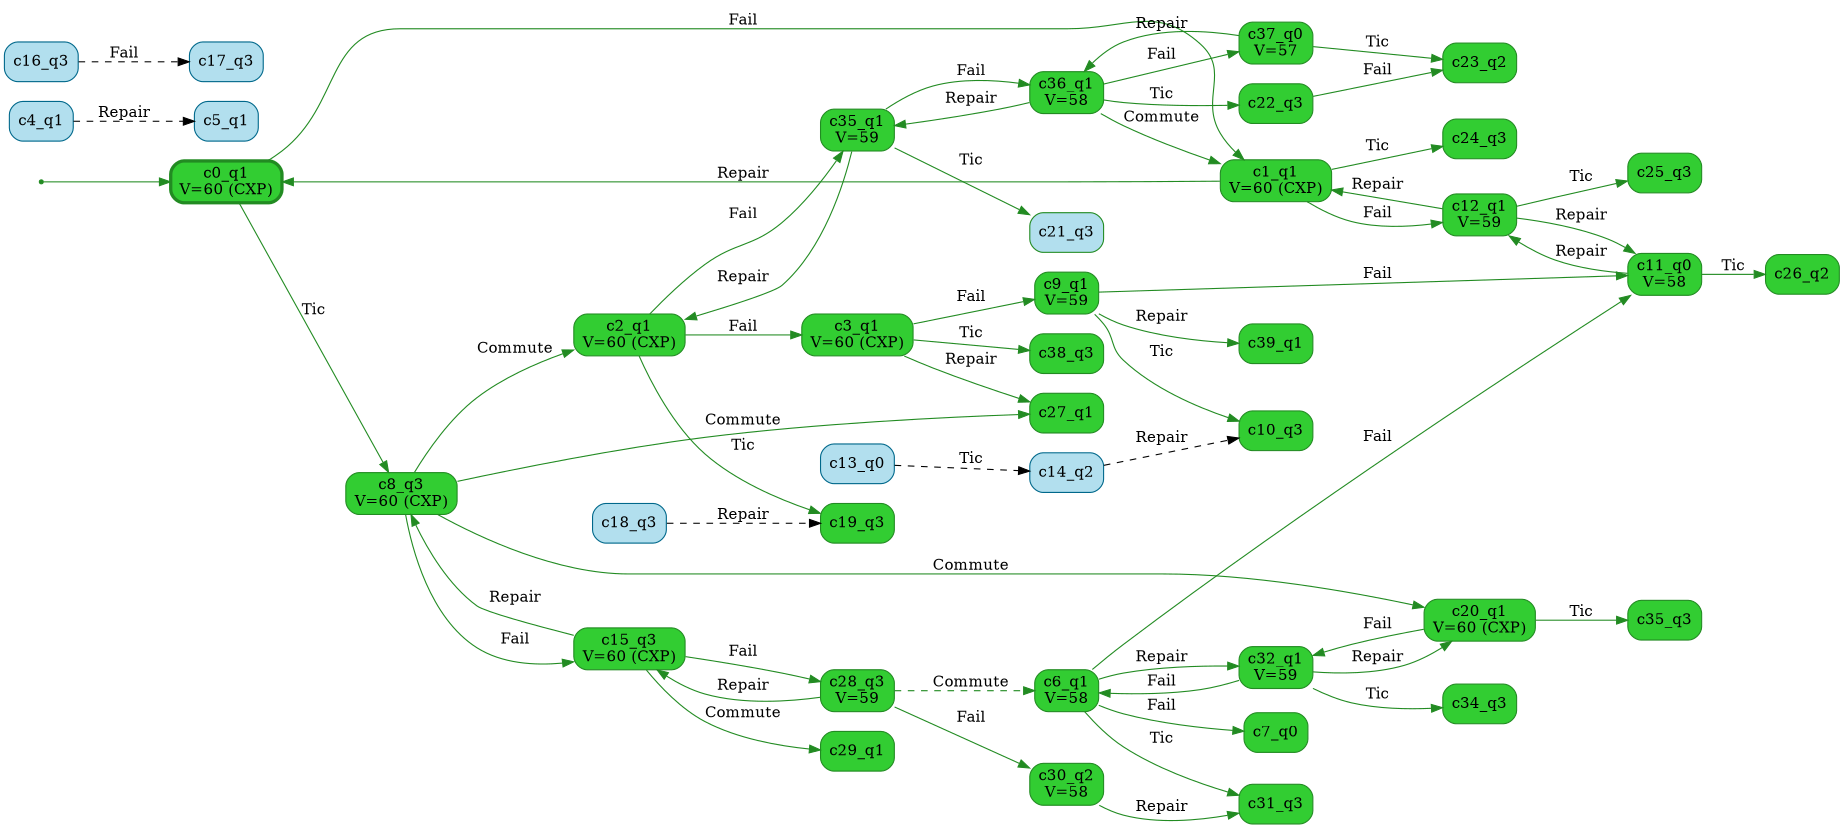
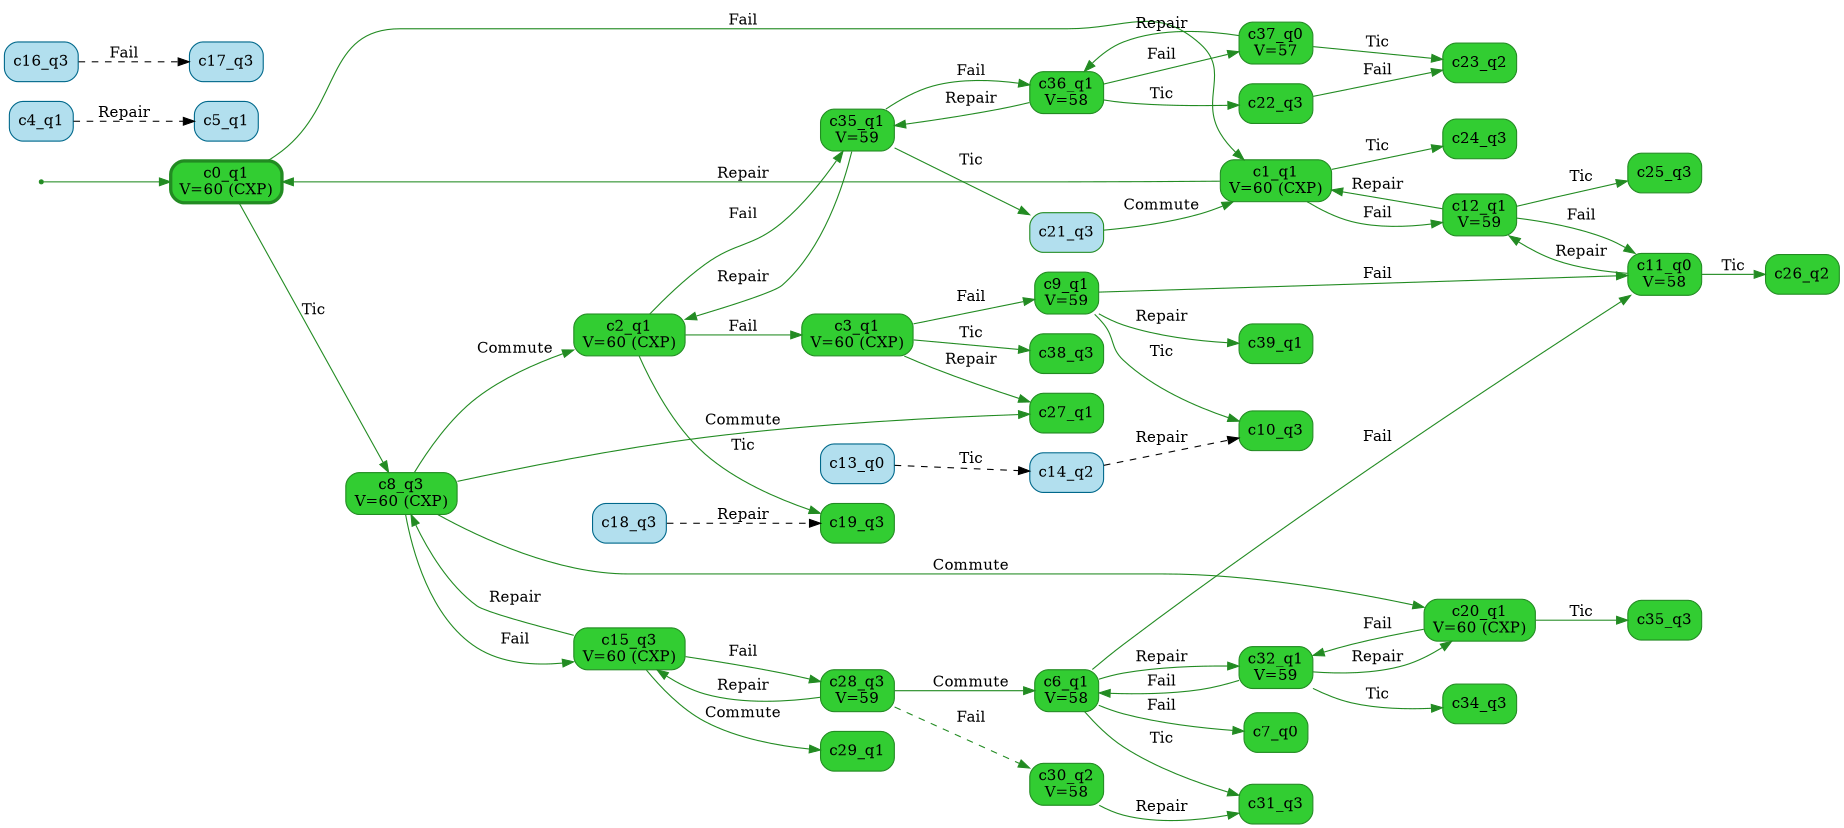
(1154, 139) -> (1164, 222)
(1582, 215) -> (1582, 215)
(959, 691) -> (959, 691)
(957, 735) -> (957, 735)
